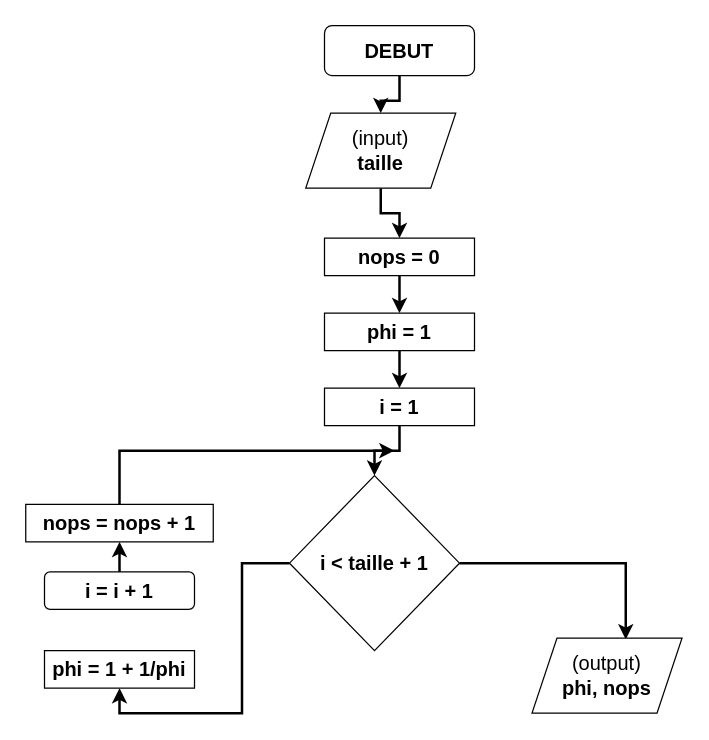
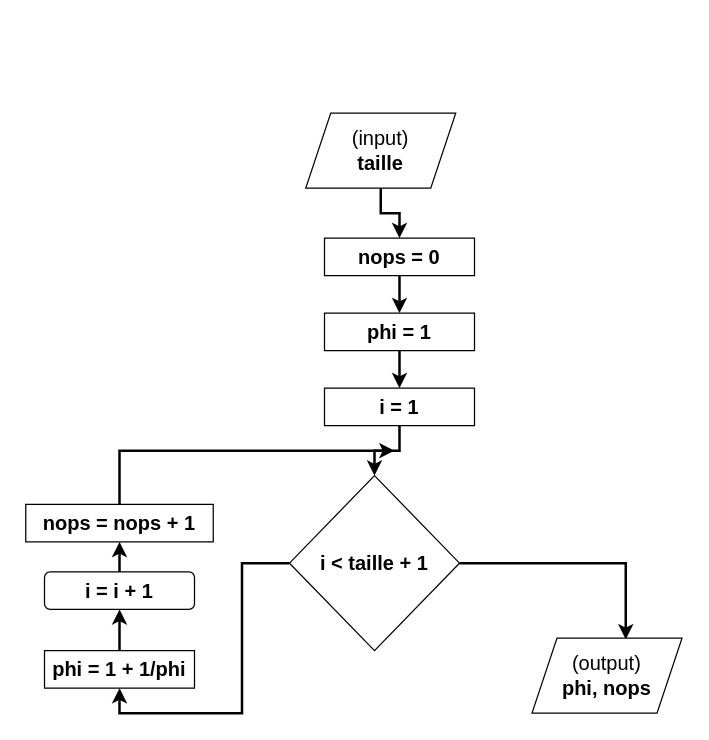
(399, 51) -> none
(399, 98) -> none
none -> (119, 635)
